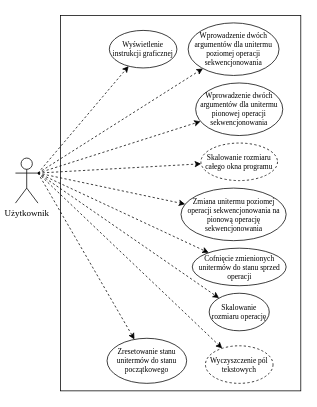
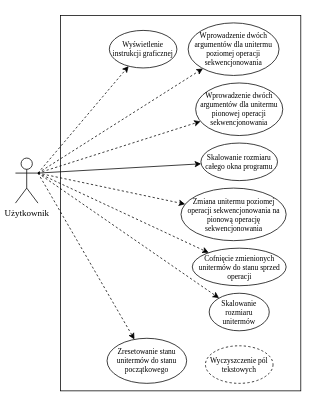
(239, 162) -> (239, 162)
(120, 168) -> (120, 168)
(134, 264) -> none
(239, 312) -> (239, 312)
